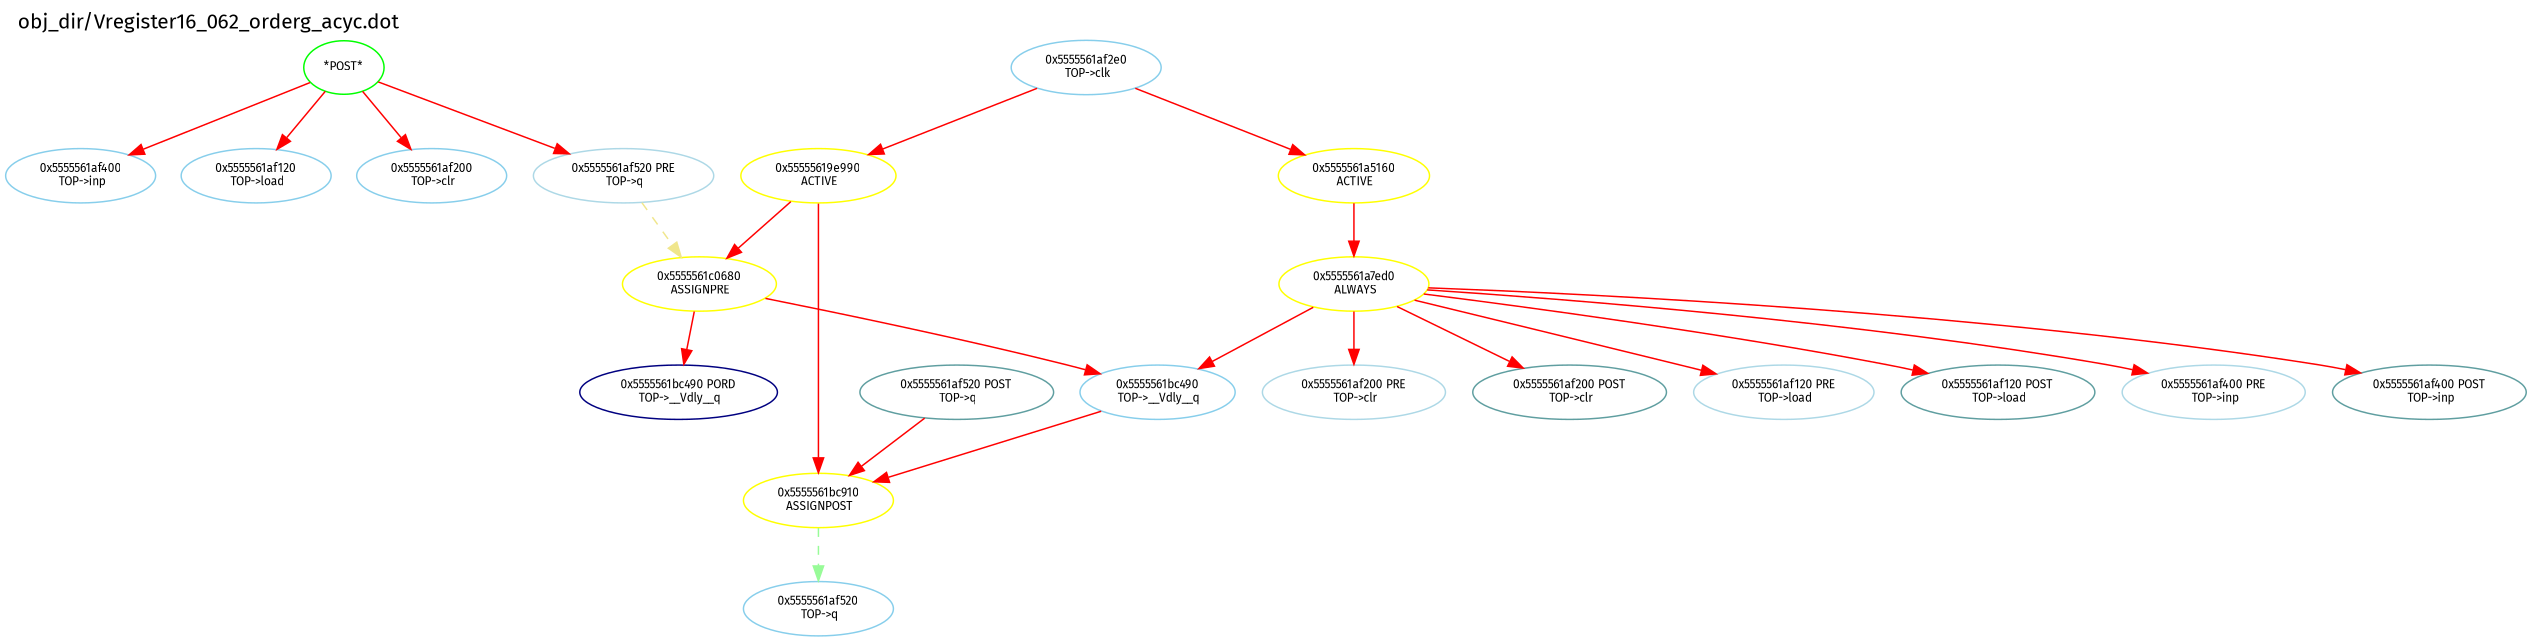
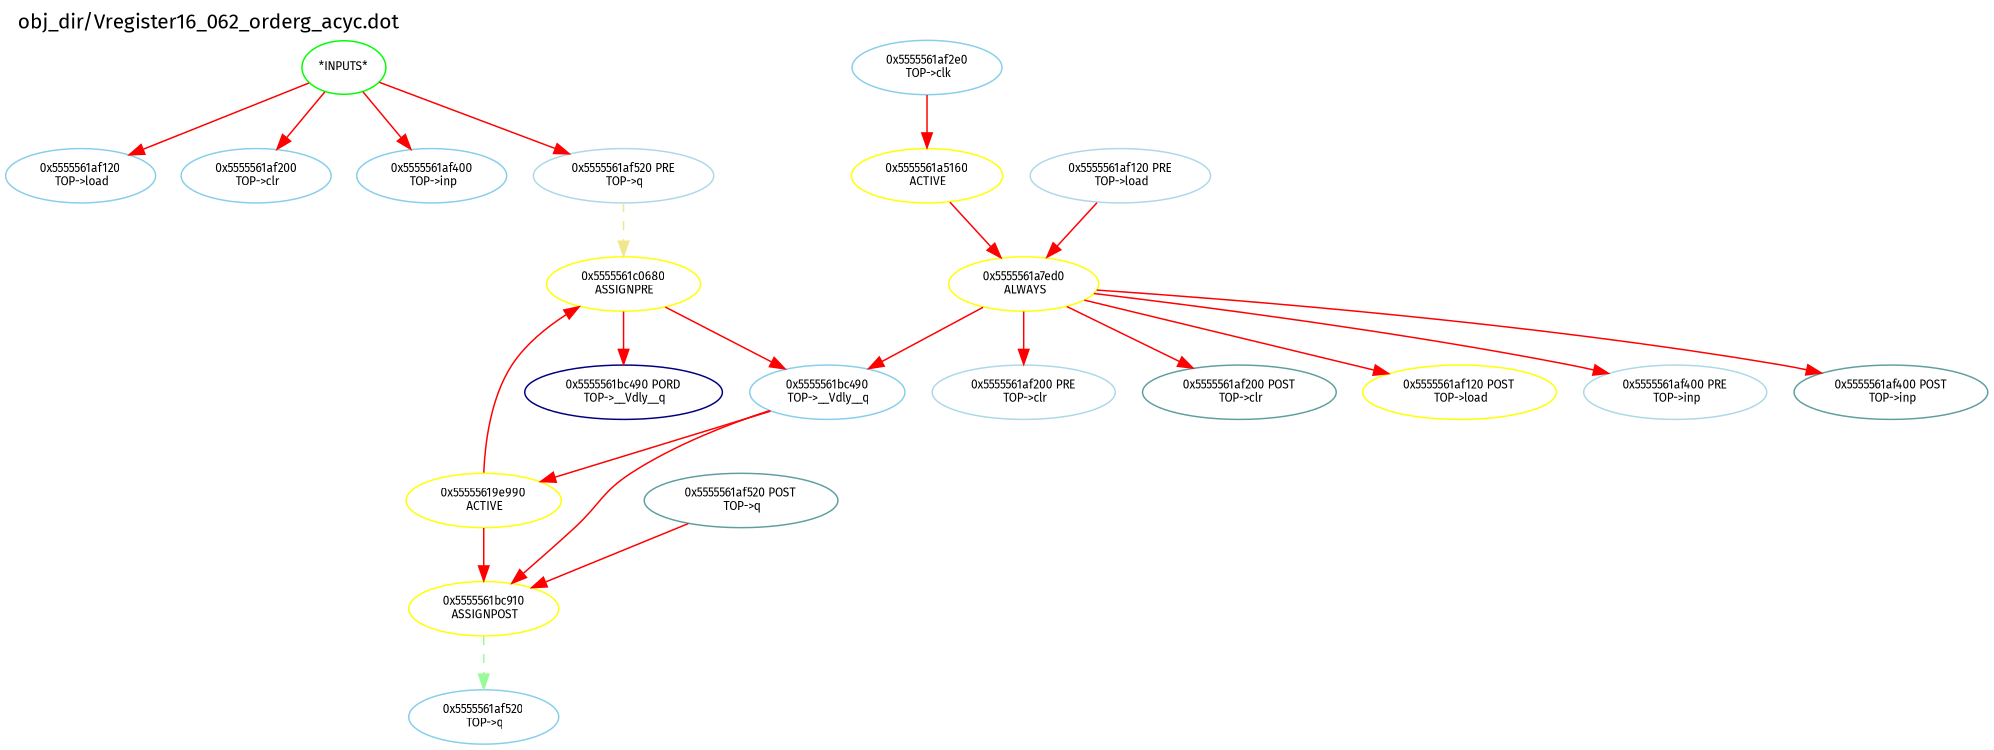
(344, 68) -> (344, 68)
(960, 119) -> (663, 444)
(1558, 335) -> (1077, 224)
(1998, 392) -> (1460, 392)
